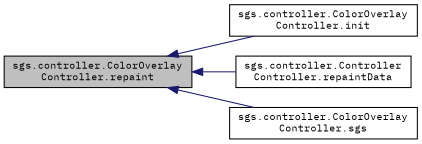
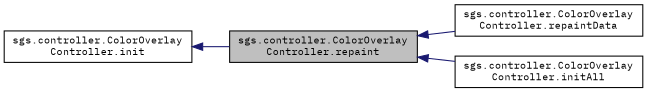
(216, 45) -> (216, 47)
(323, 72) -> (549, 20)
(323, 123) -> (549, 72)
